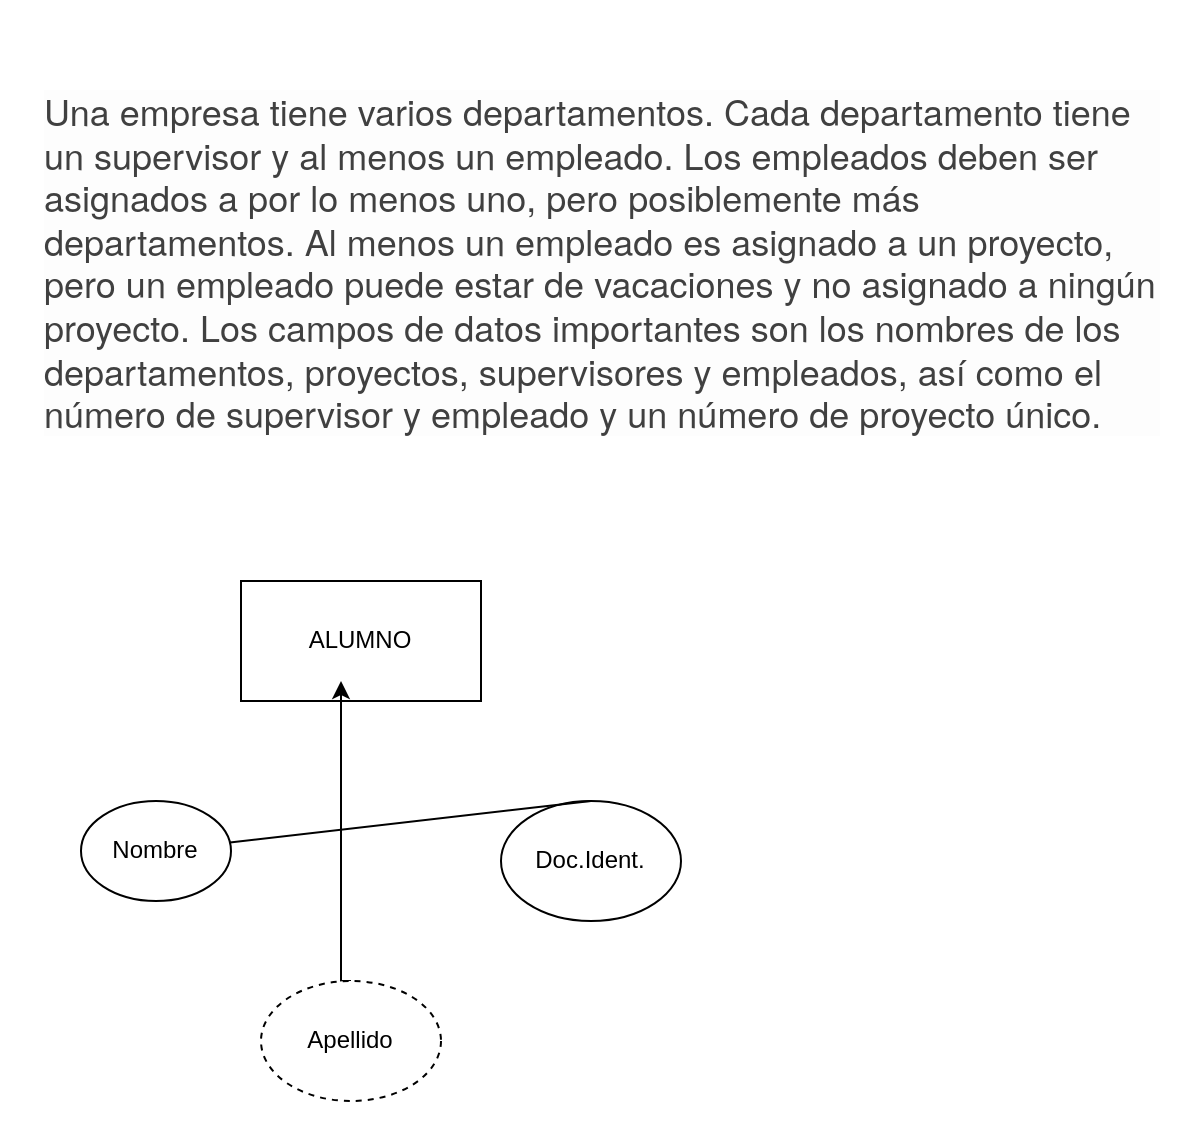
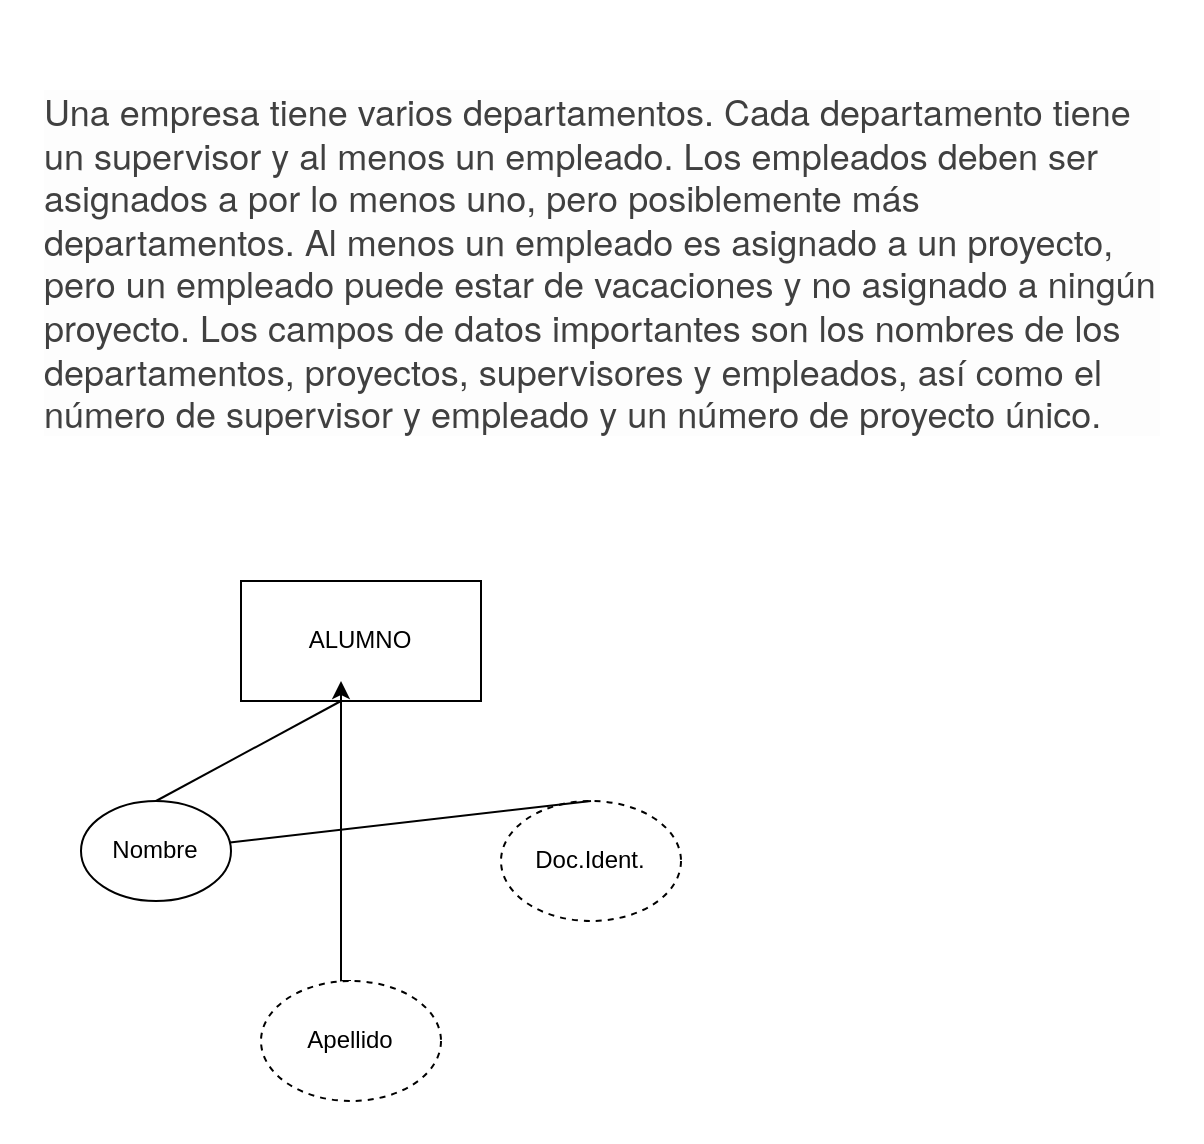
none -> (247, 752)
(591, 861) -> (591, 861)
